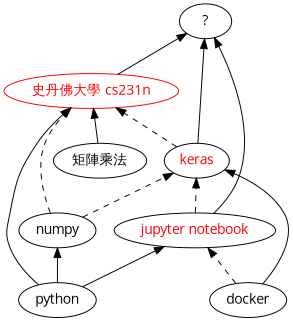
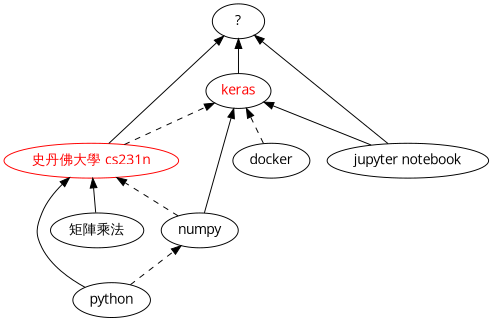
(151, 130) -> (165, 126)
(124, 197) -> (218, 165)
(196, 200) -> (322, 125)
(287, 220) -> (257, 130)
(195, 230) -> (408, 161)
(119, 269) -> none
(57, 270) -> (152, 268)
(225, 270) -> none
